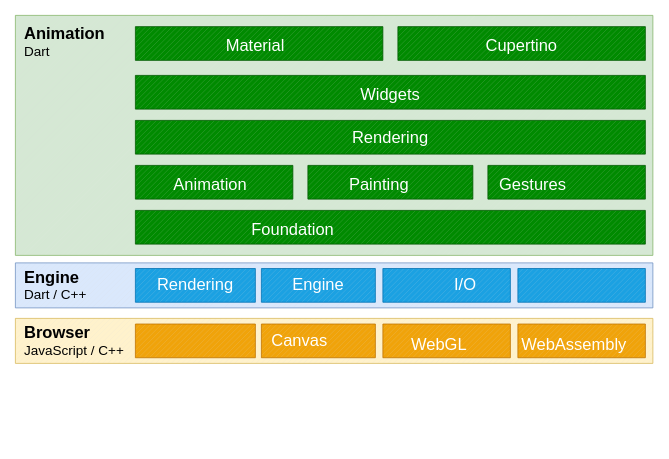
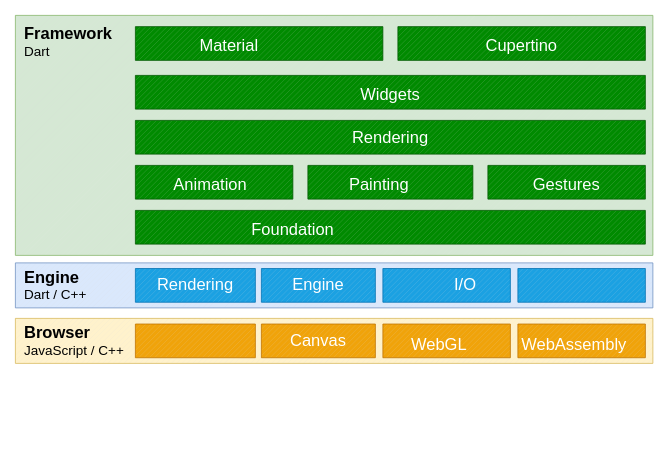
(45, 42) -> (47, 42)
(255, 44) -> (229, 44)
(533, 182) -> (567, 182)
(300, 341) -> (318, 341)
